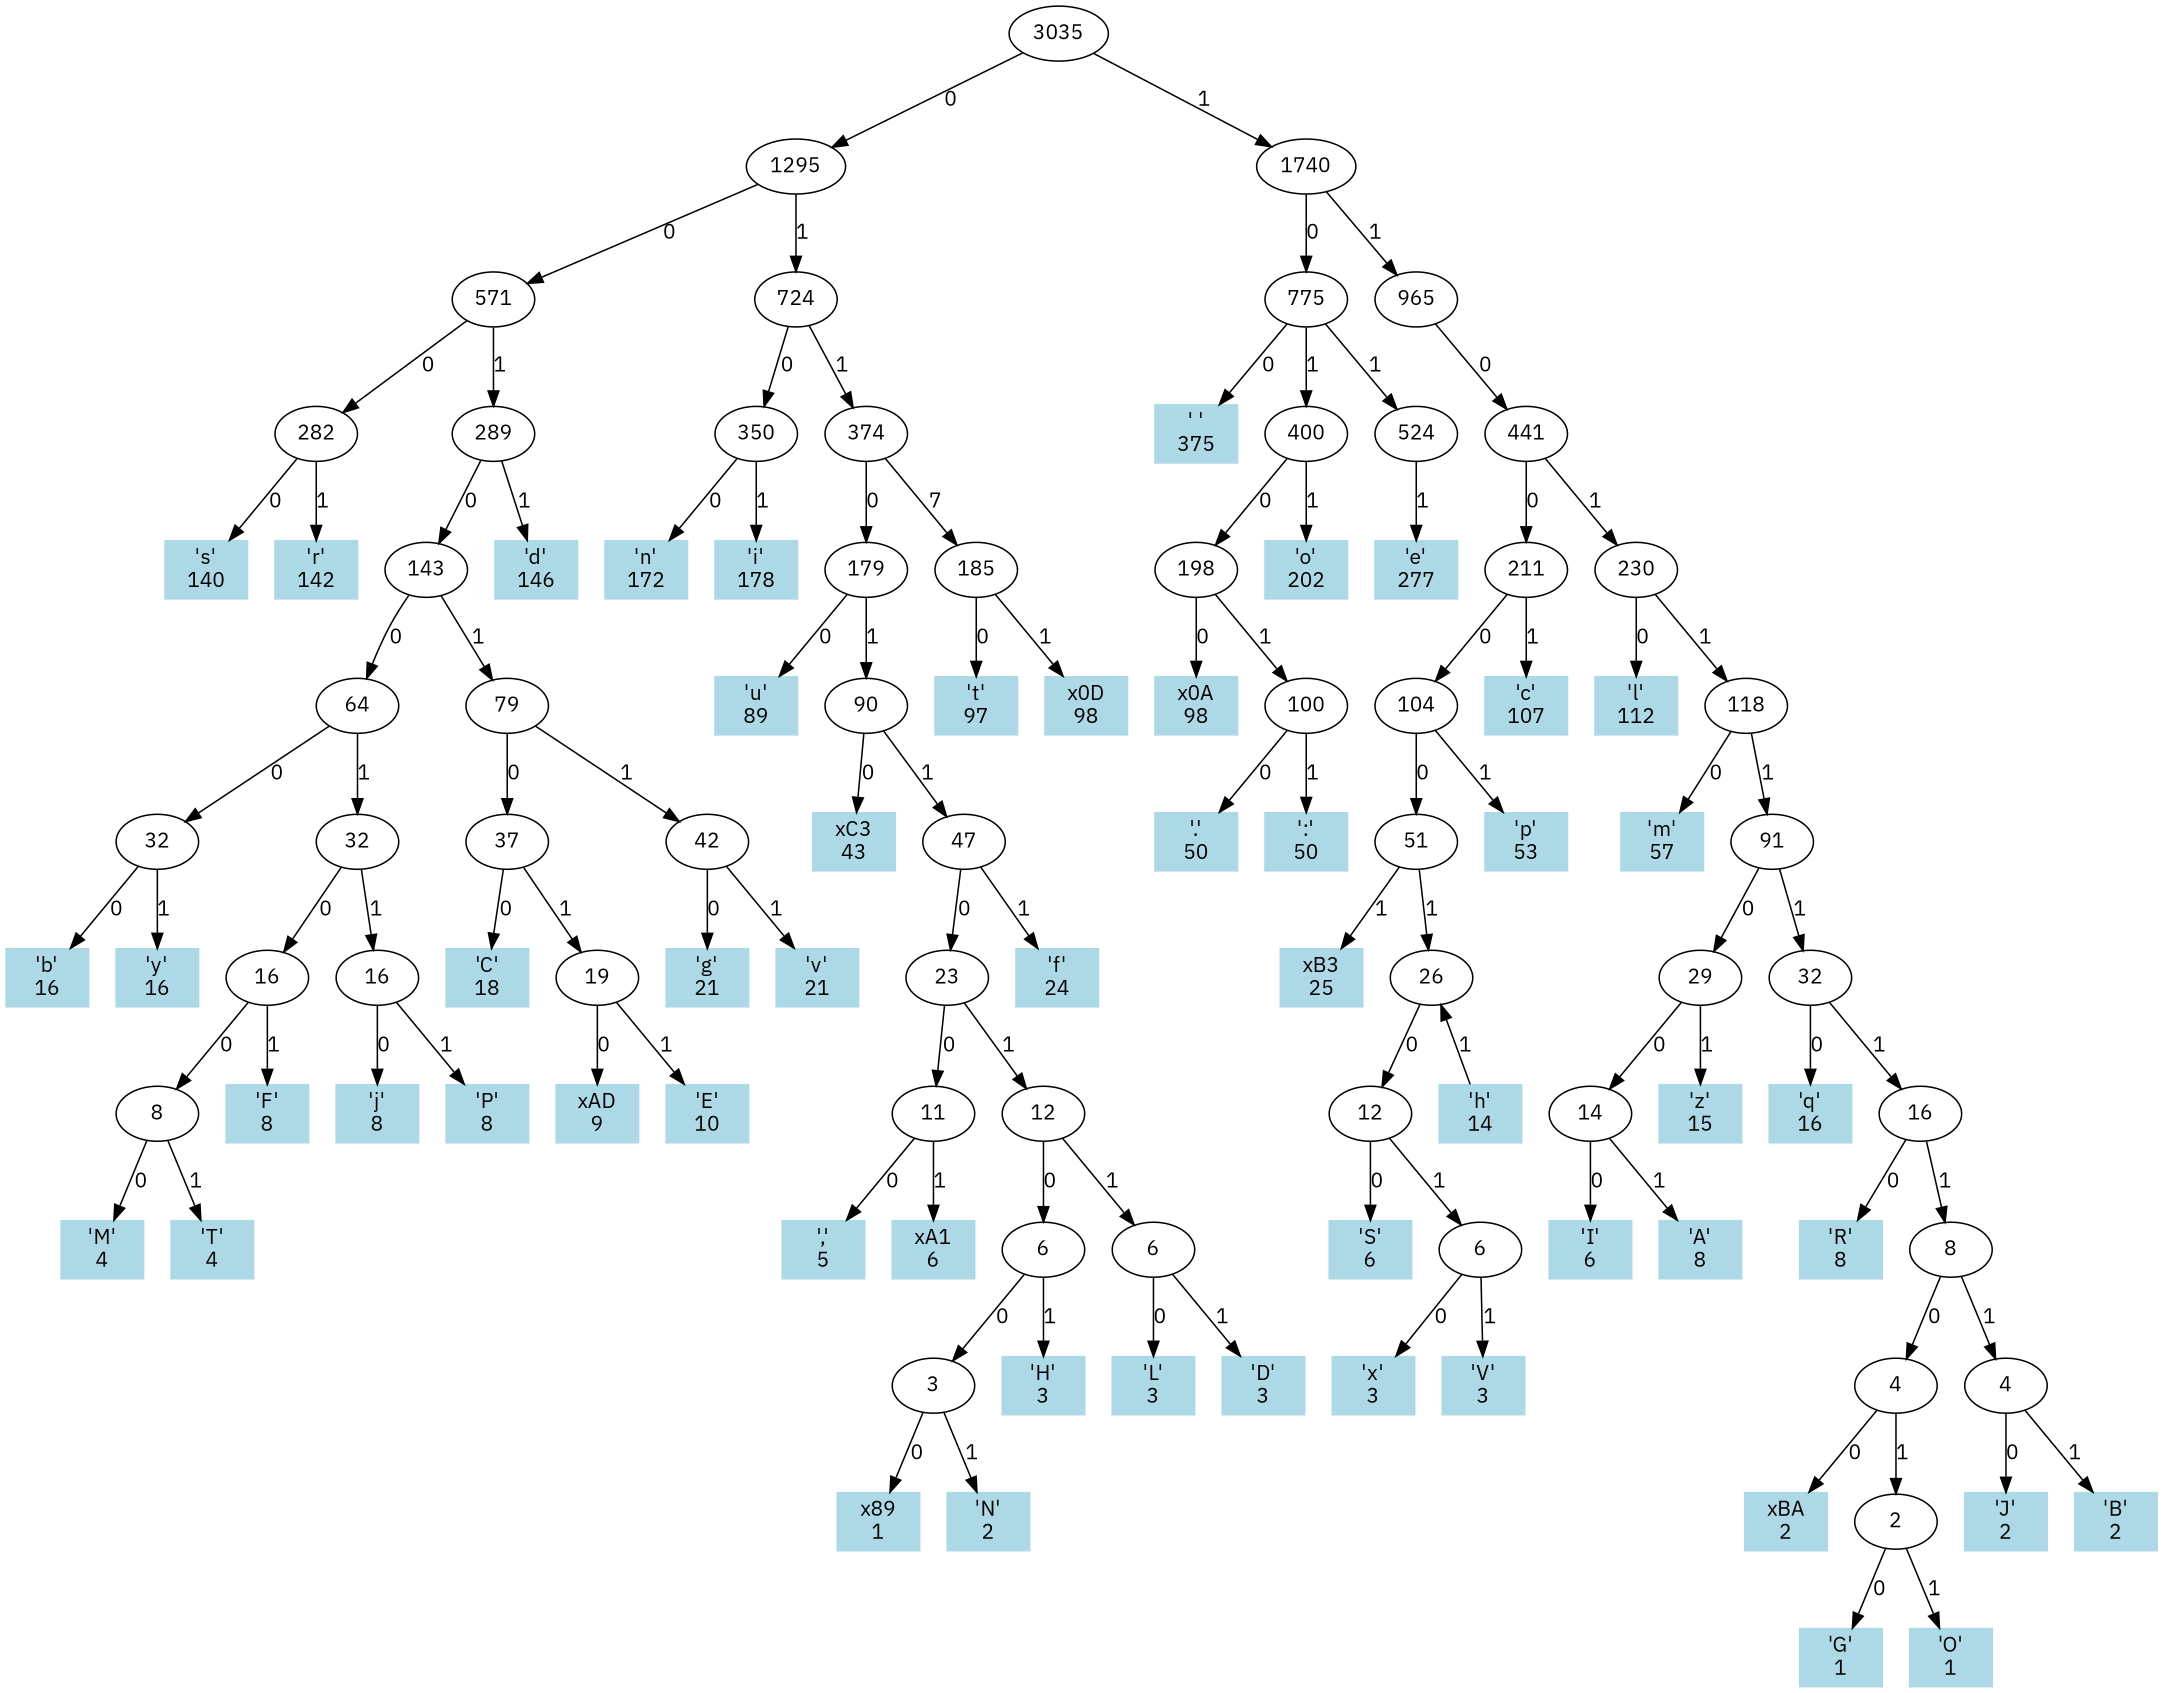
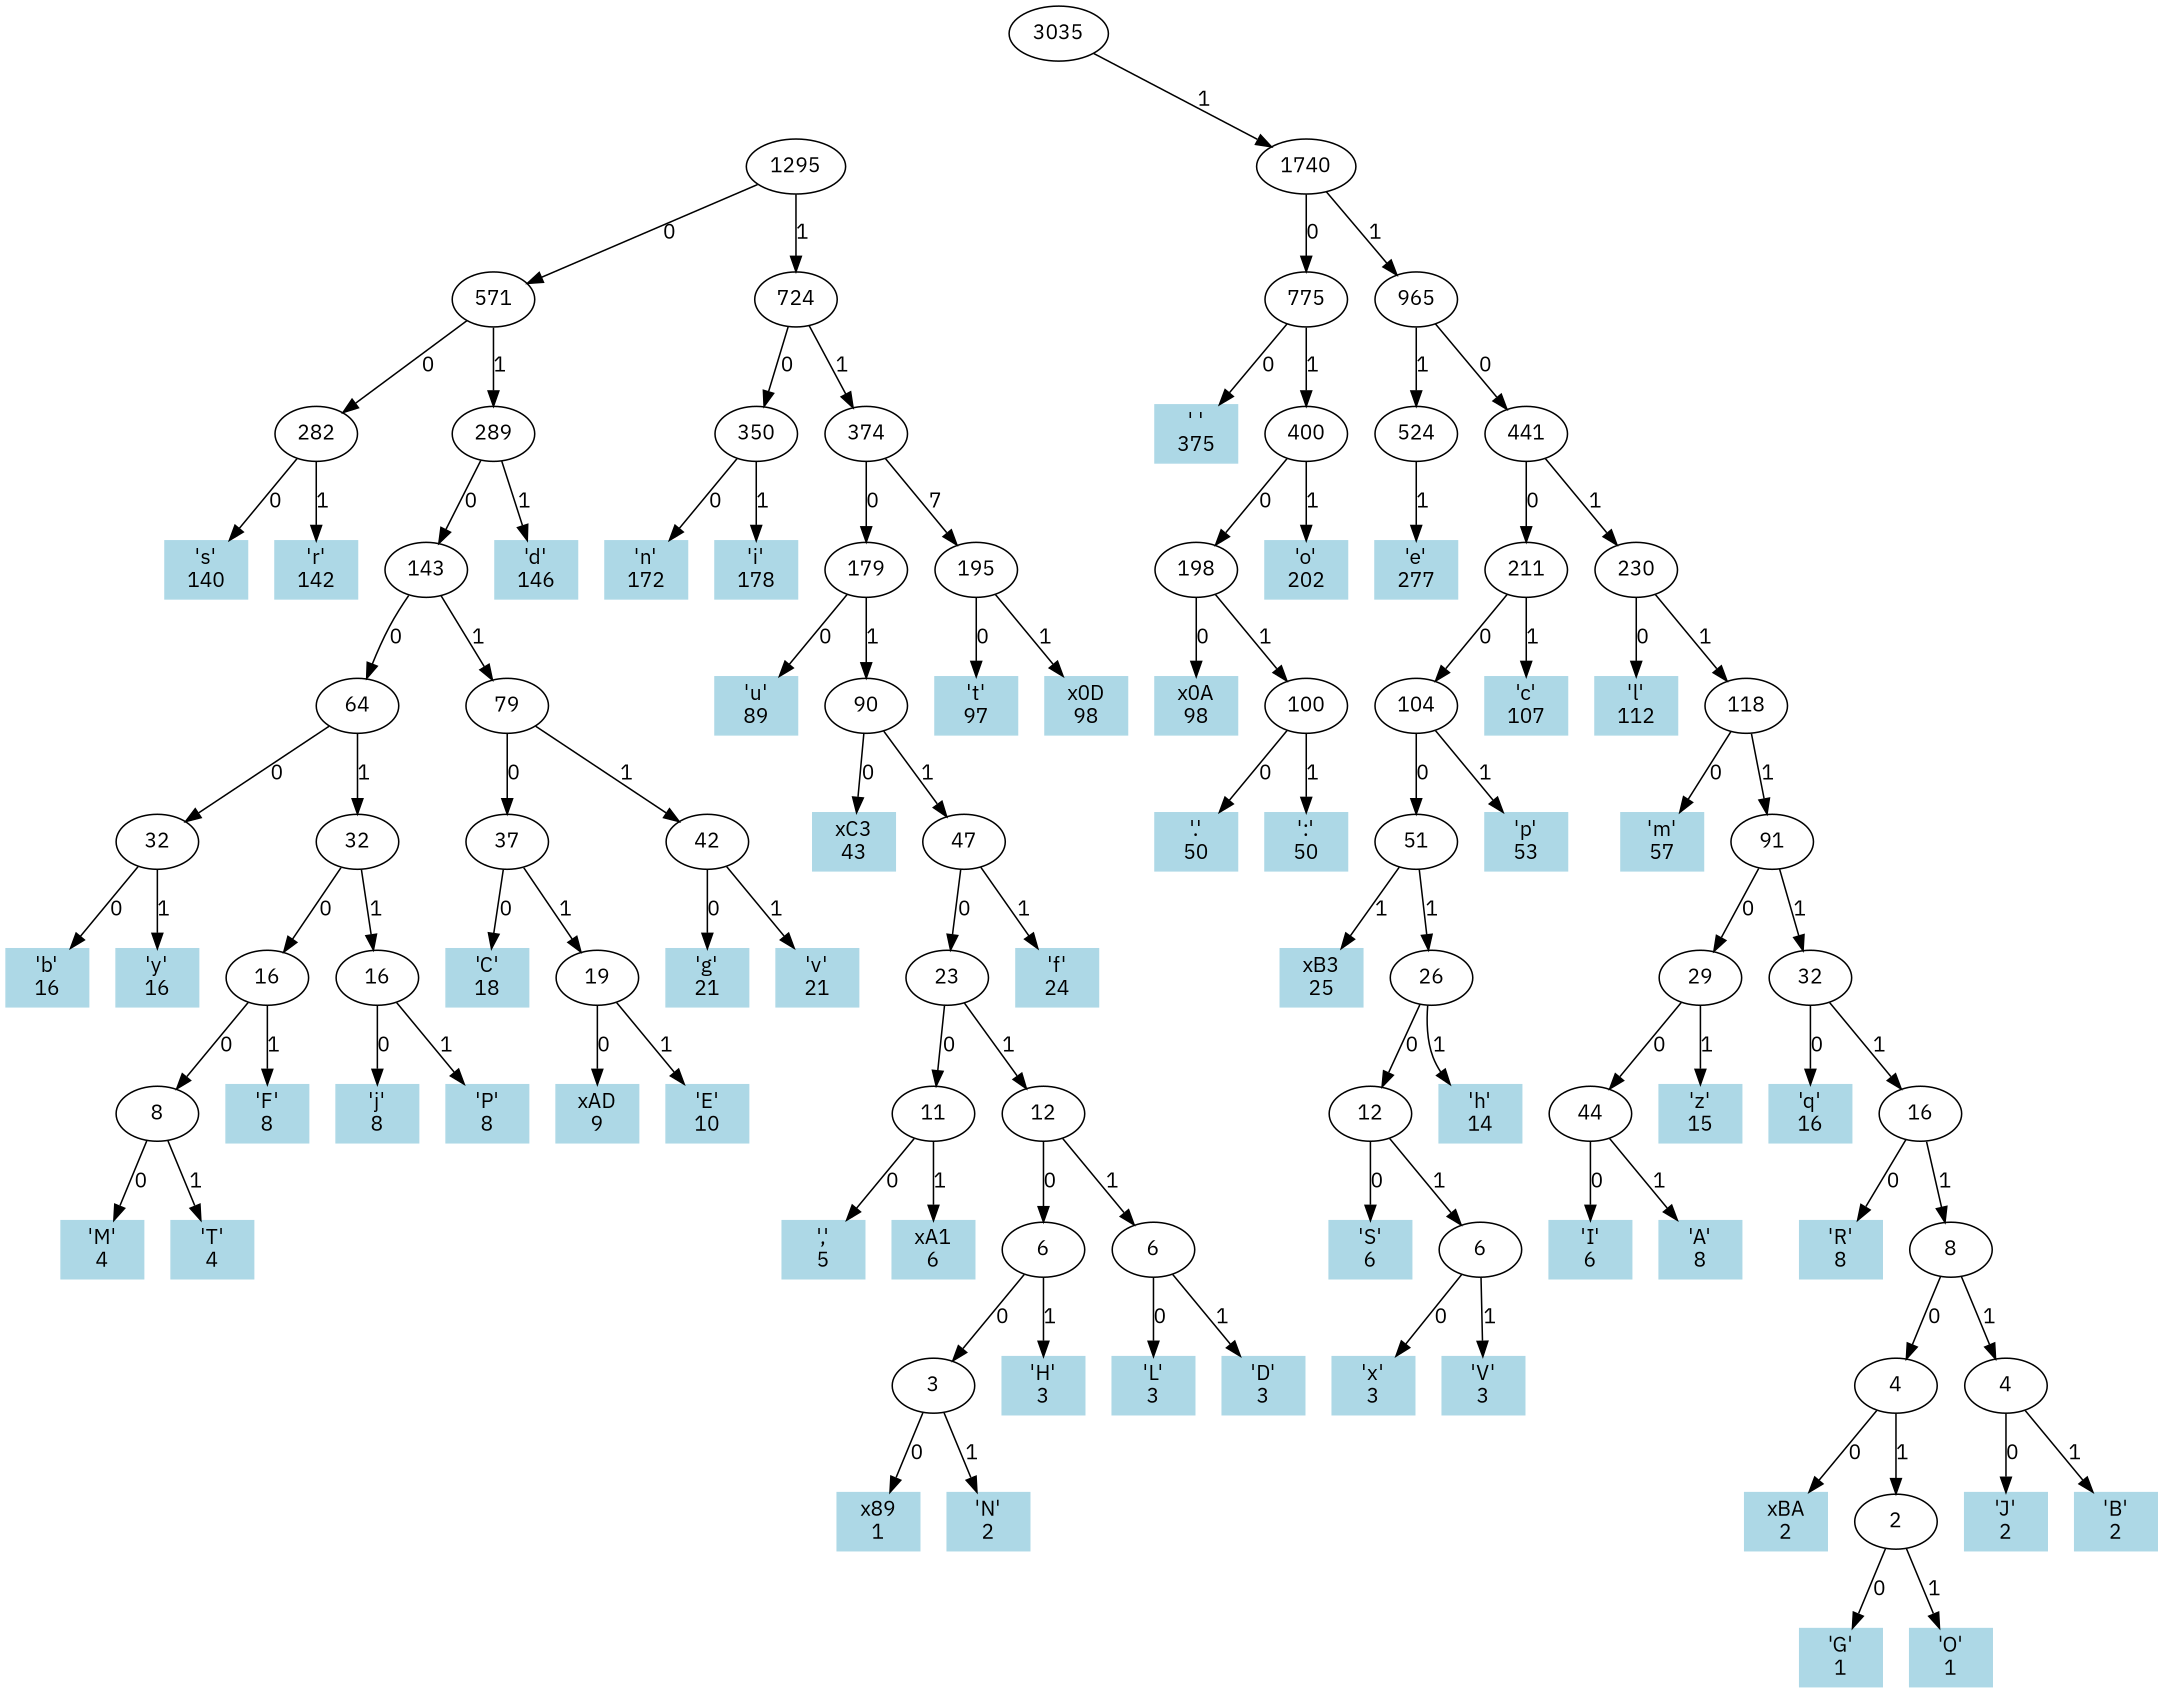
(934, 97) -> none
(1356, 361) -> (1416, 359)
(976, 570) -> (976, 570)
(1458, 1052) -> (1429, 1040)
(1590, 1114) -> (1590, 1114)
